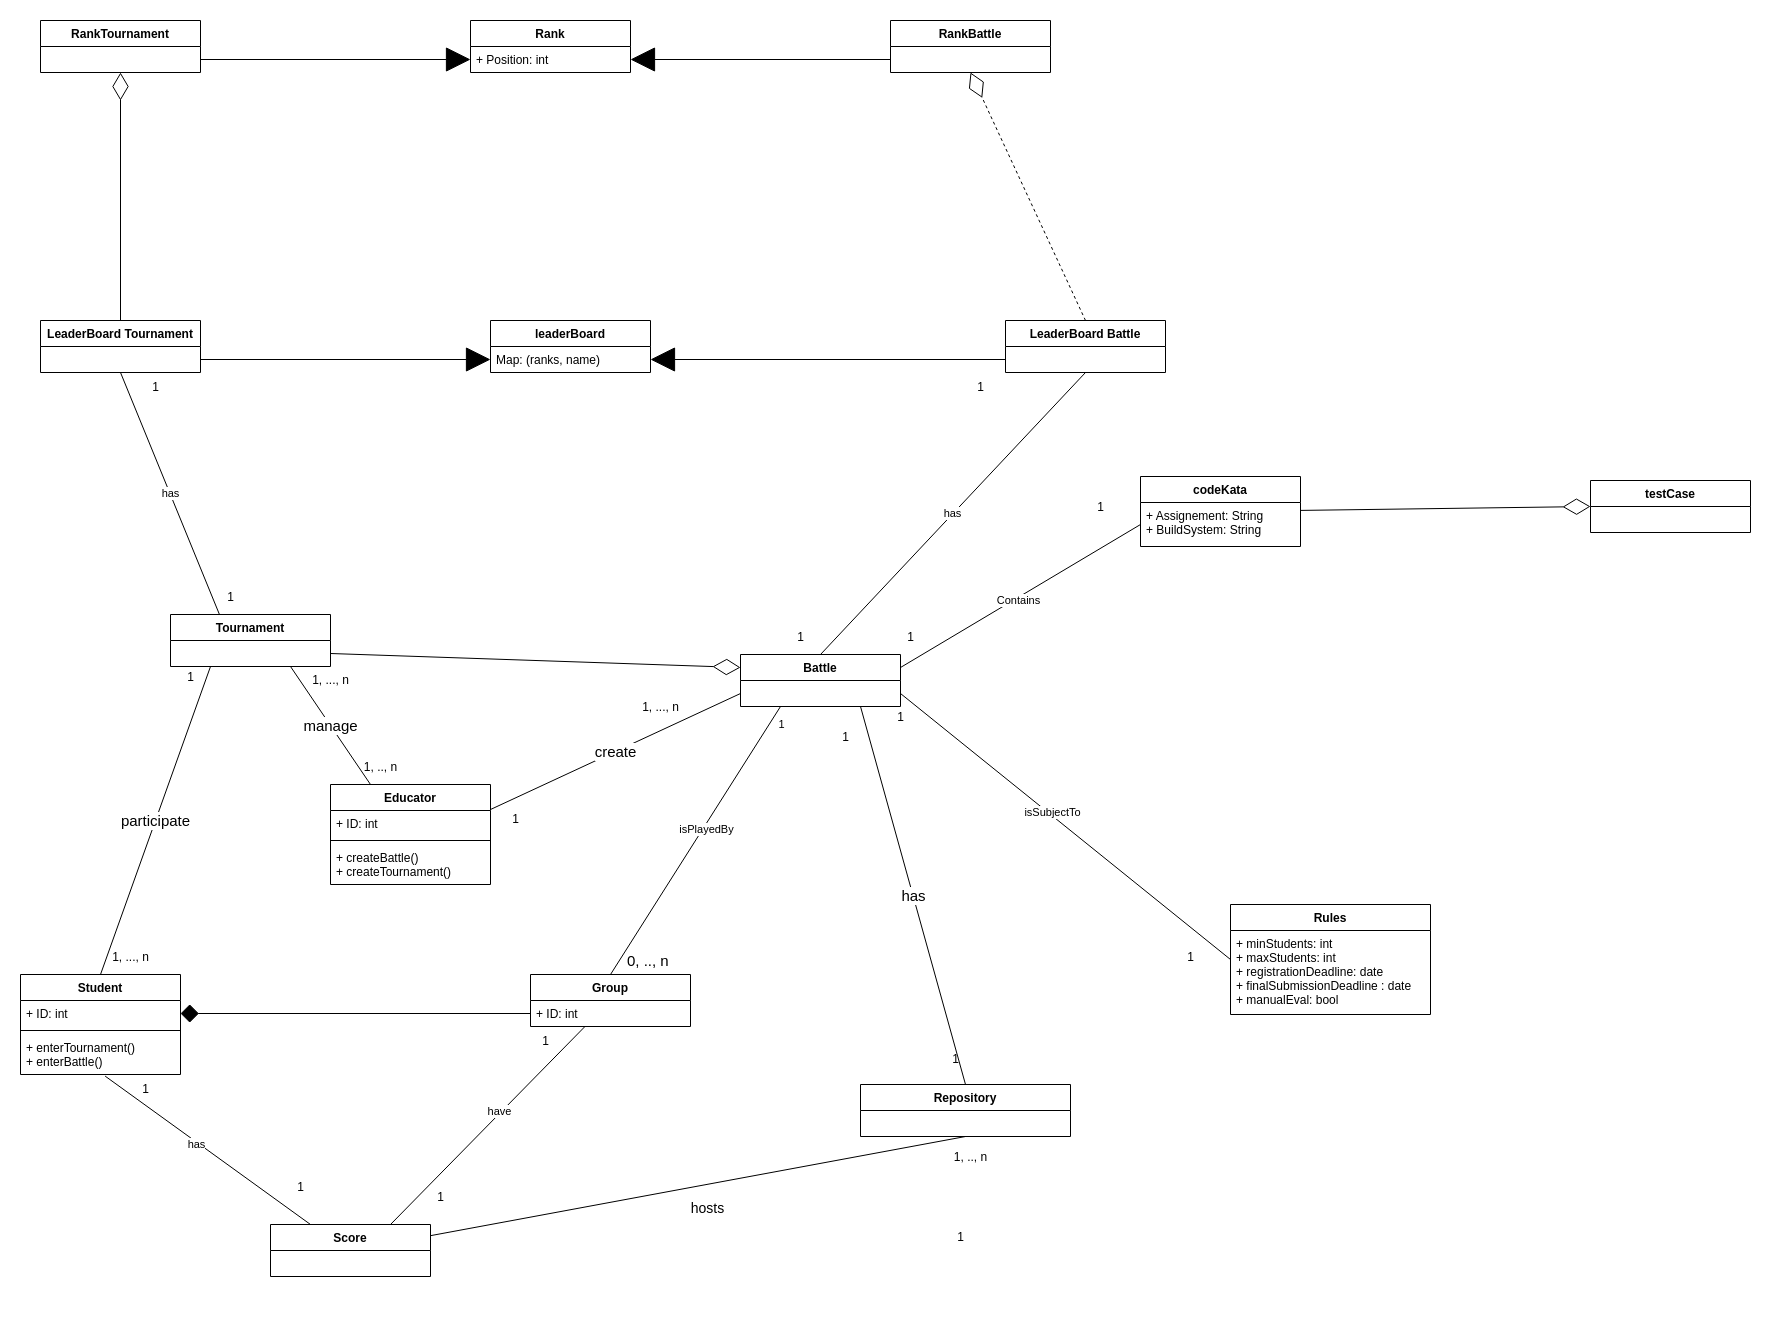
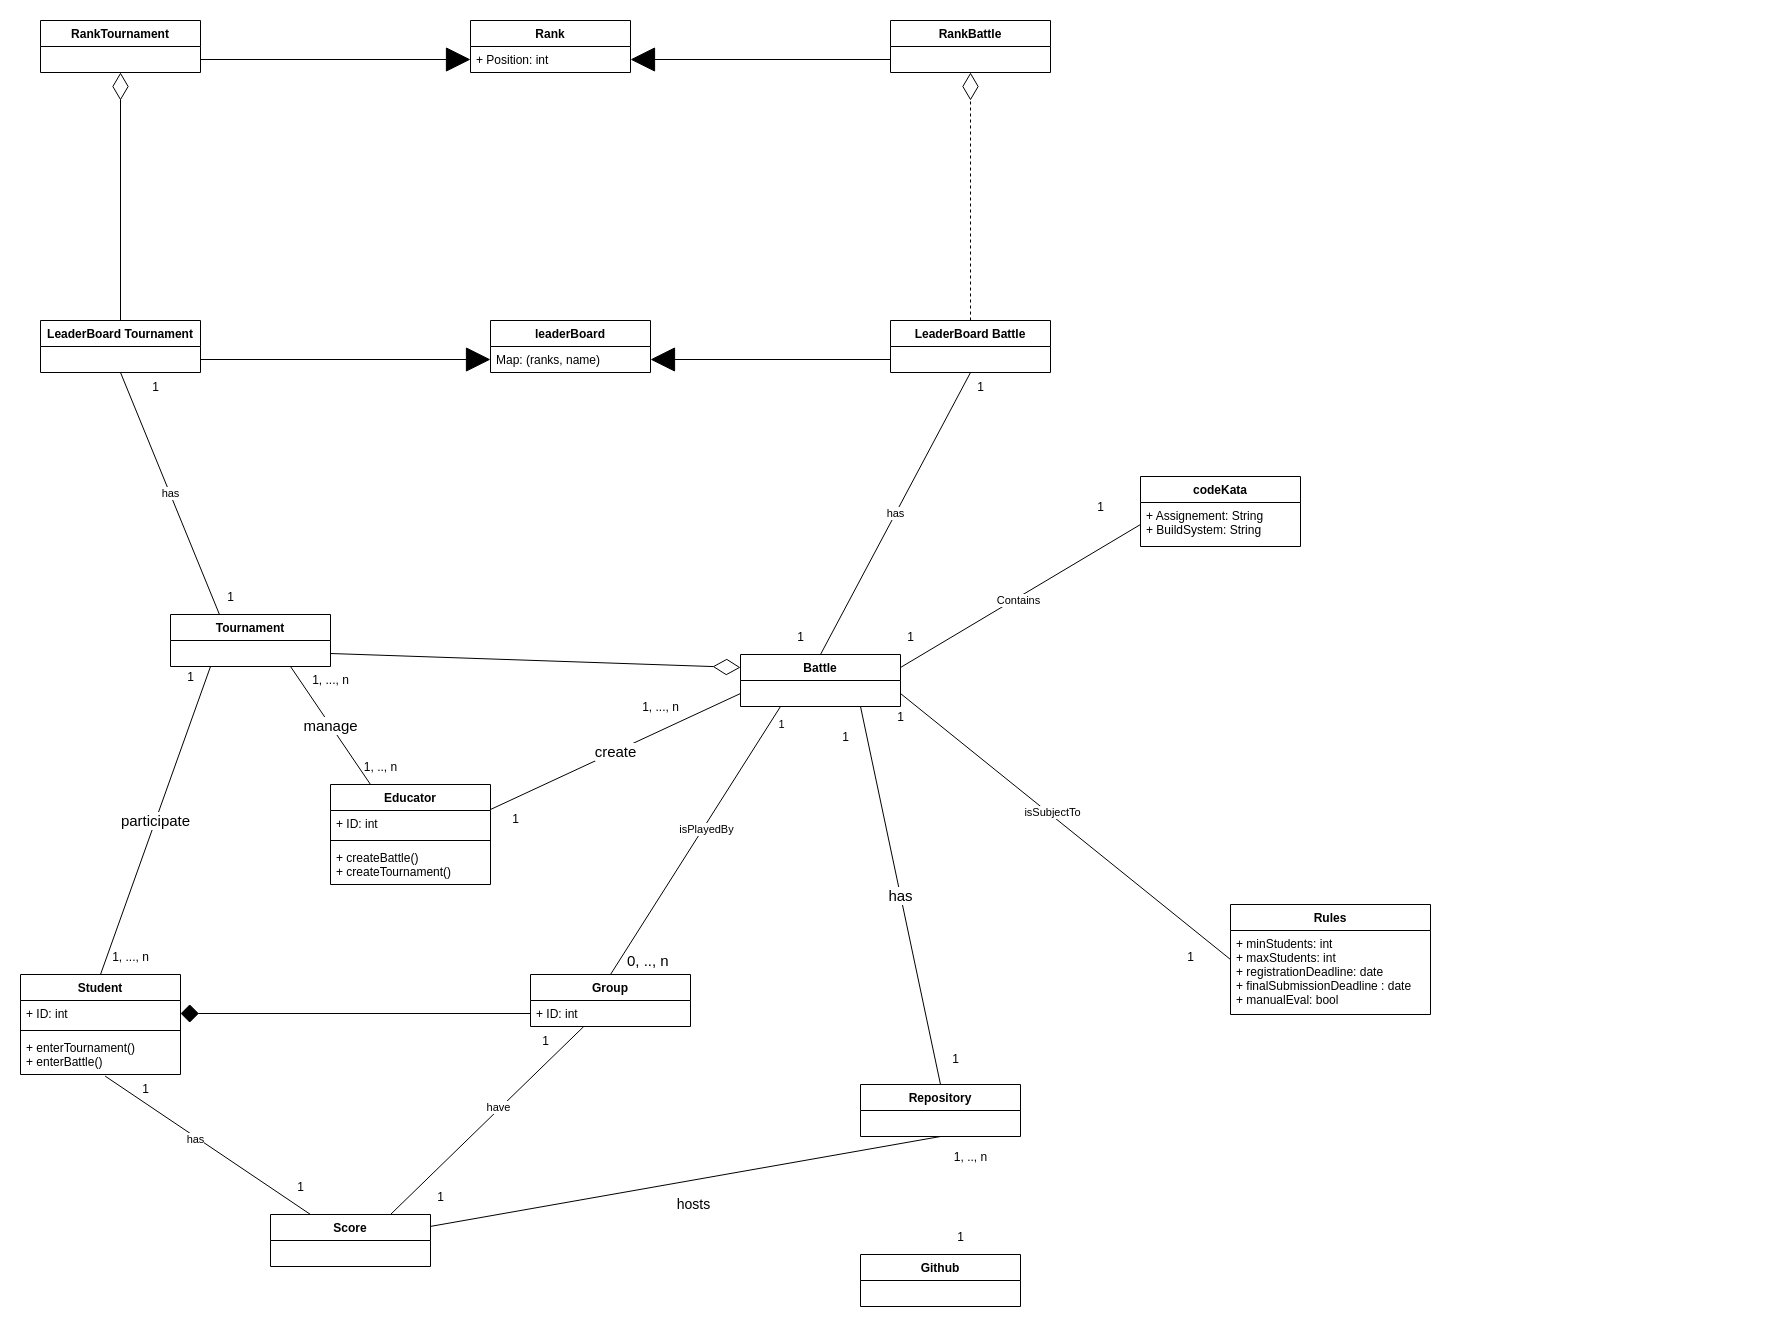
(1086, 347) -> (971, 347)
(1671, 507) -> none
(1433, 509) -> none
(966, 1111) -> (941, 1111)
(351, 1251) -> (351, 1241)
none -> (941, 1281)
